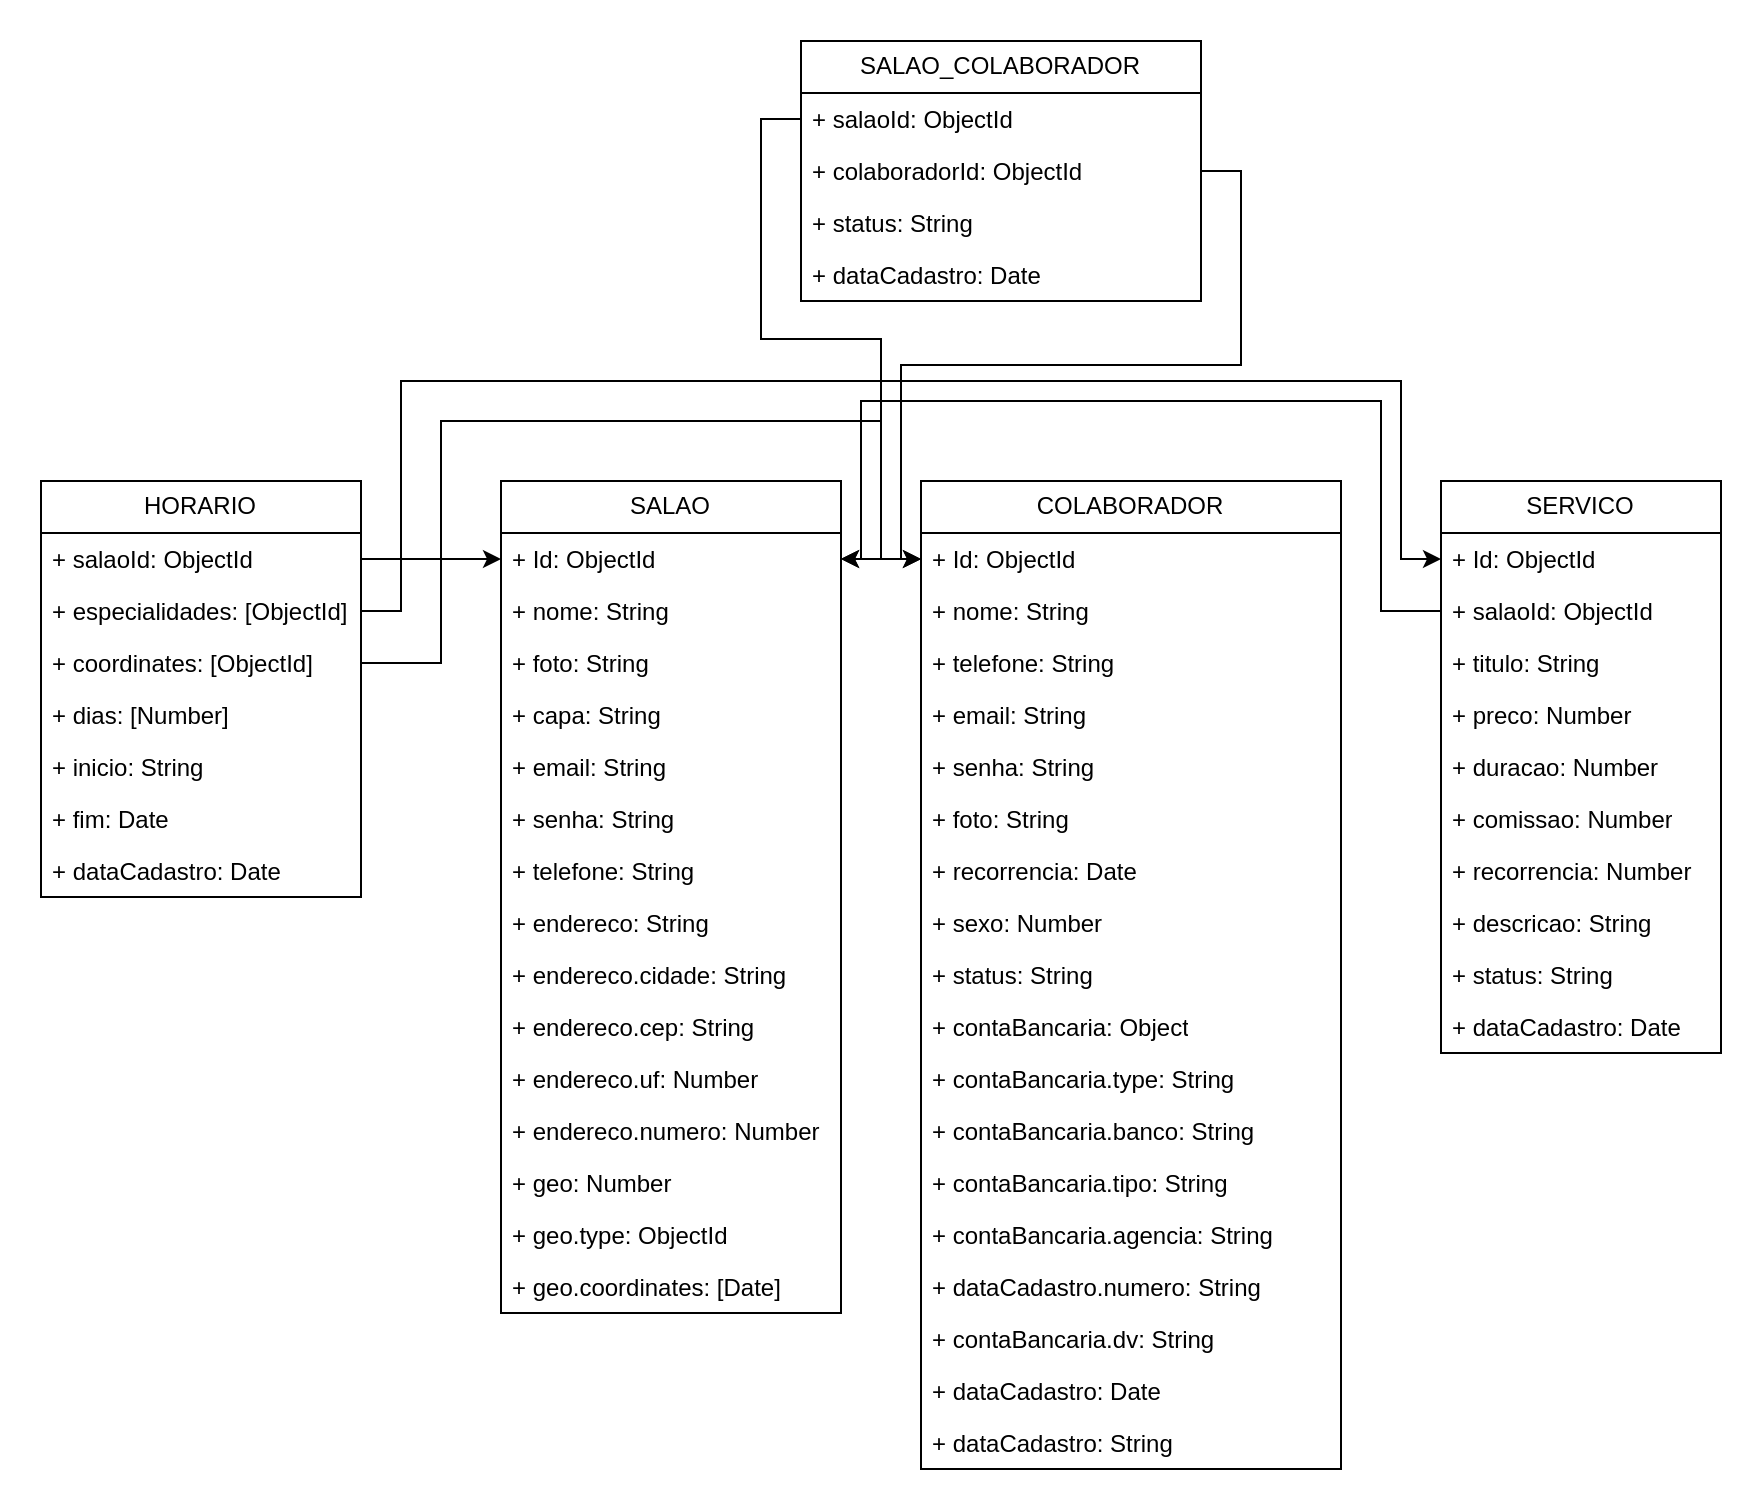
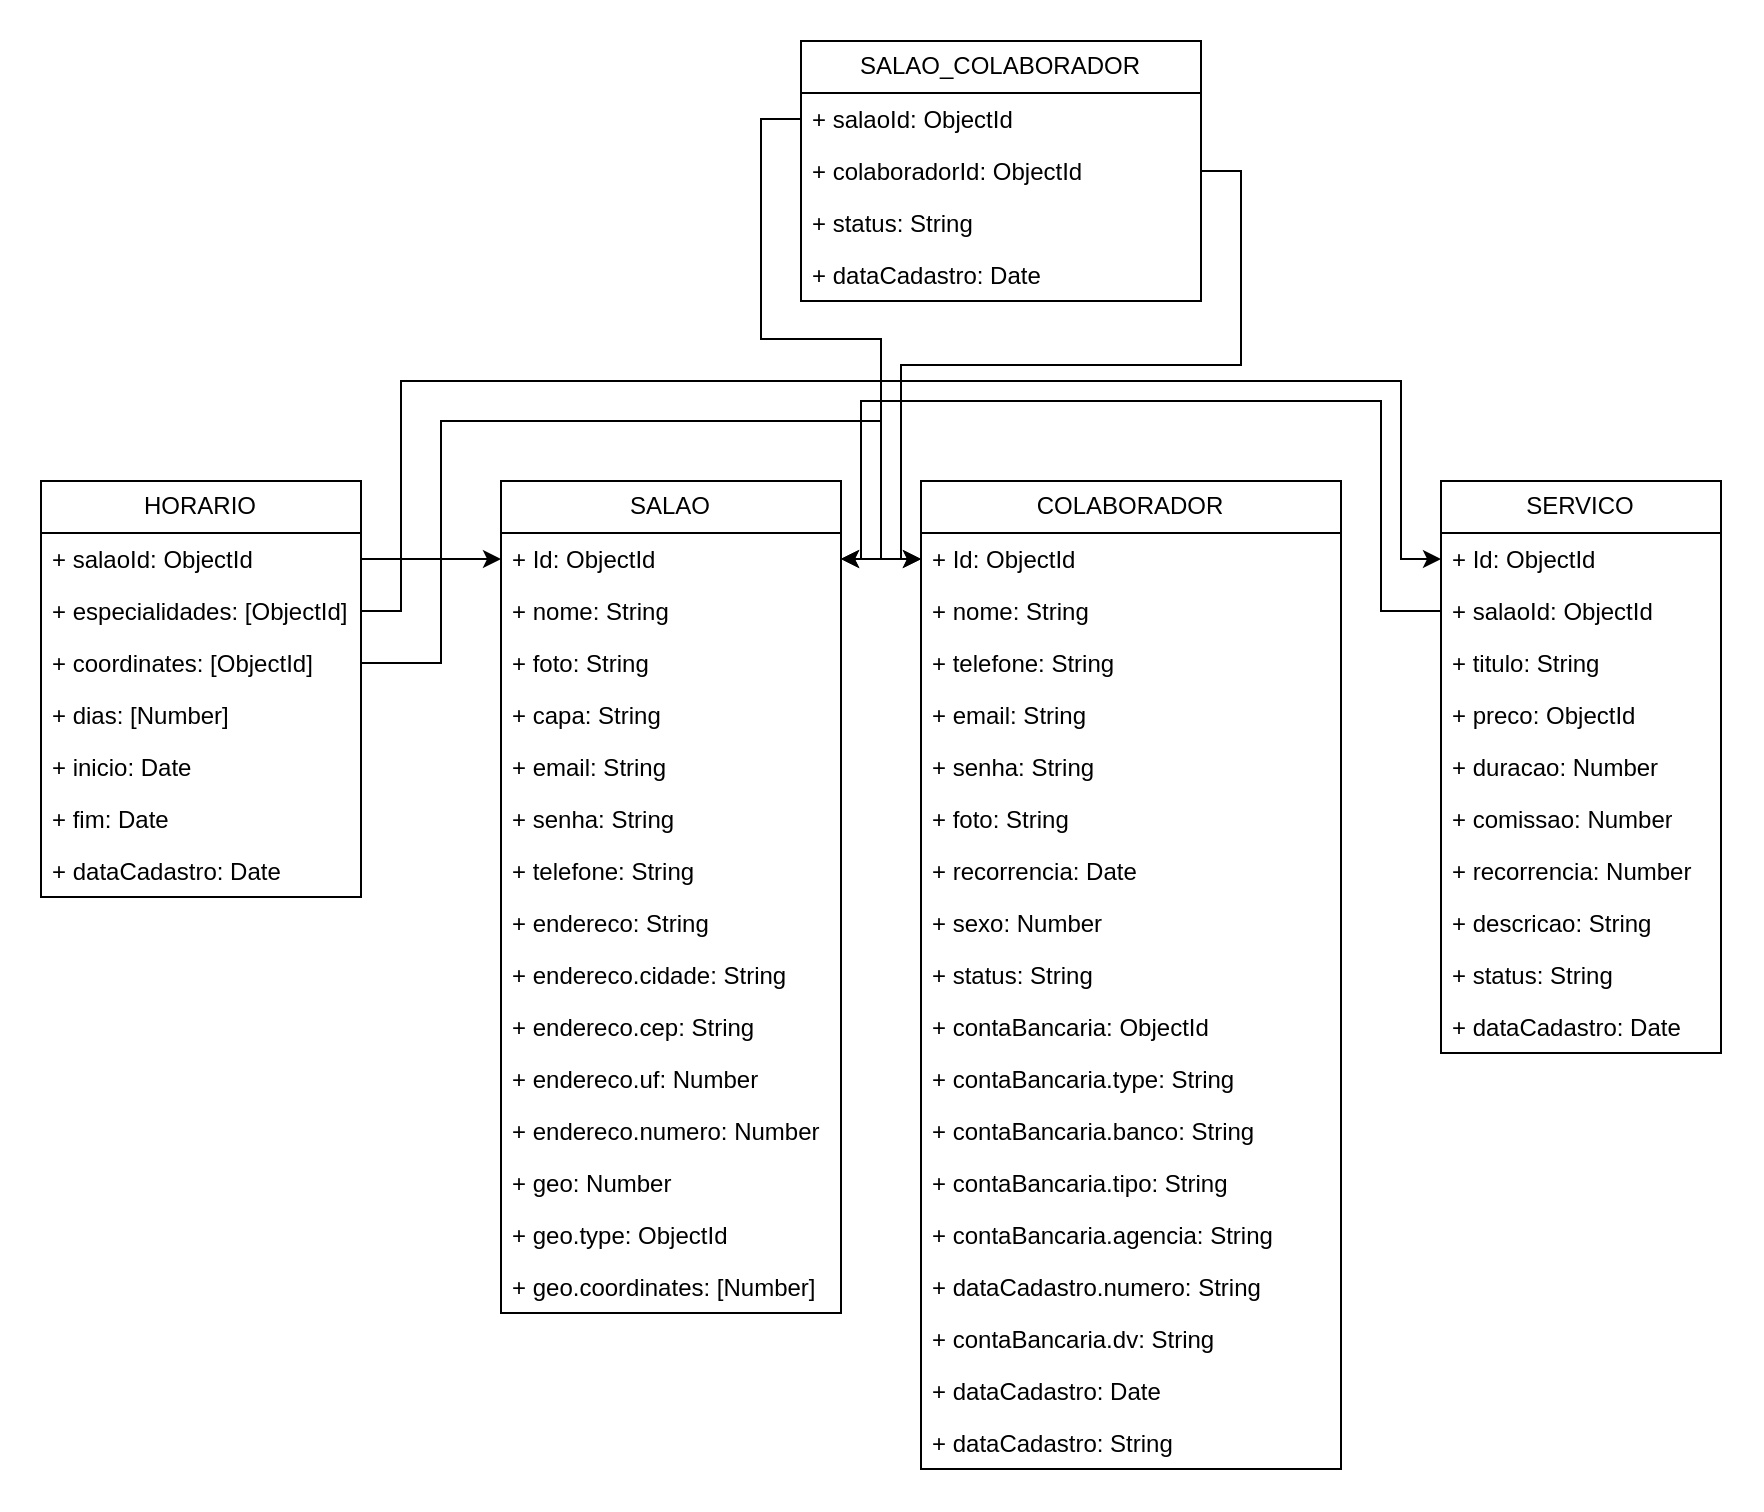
(1544, 717) -> (1558, 717)
(139, 769) -> (128, 769)
(1075, 1029) -> (1089, 1029)
(665, 1289) -> (673, 1304)
